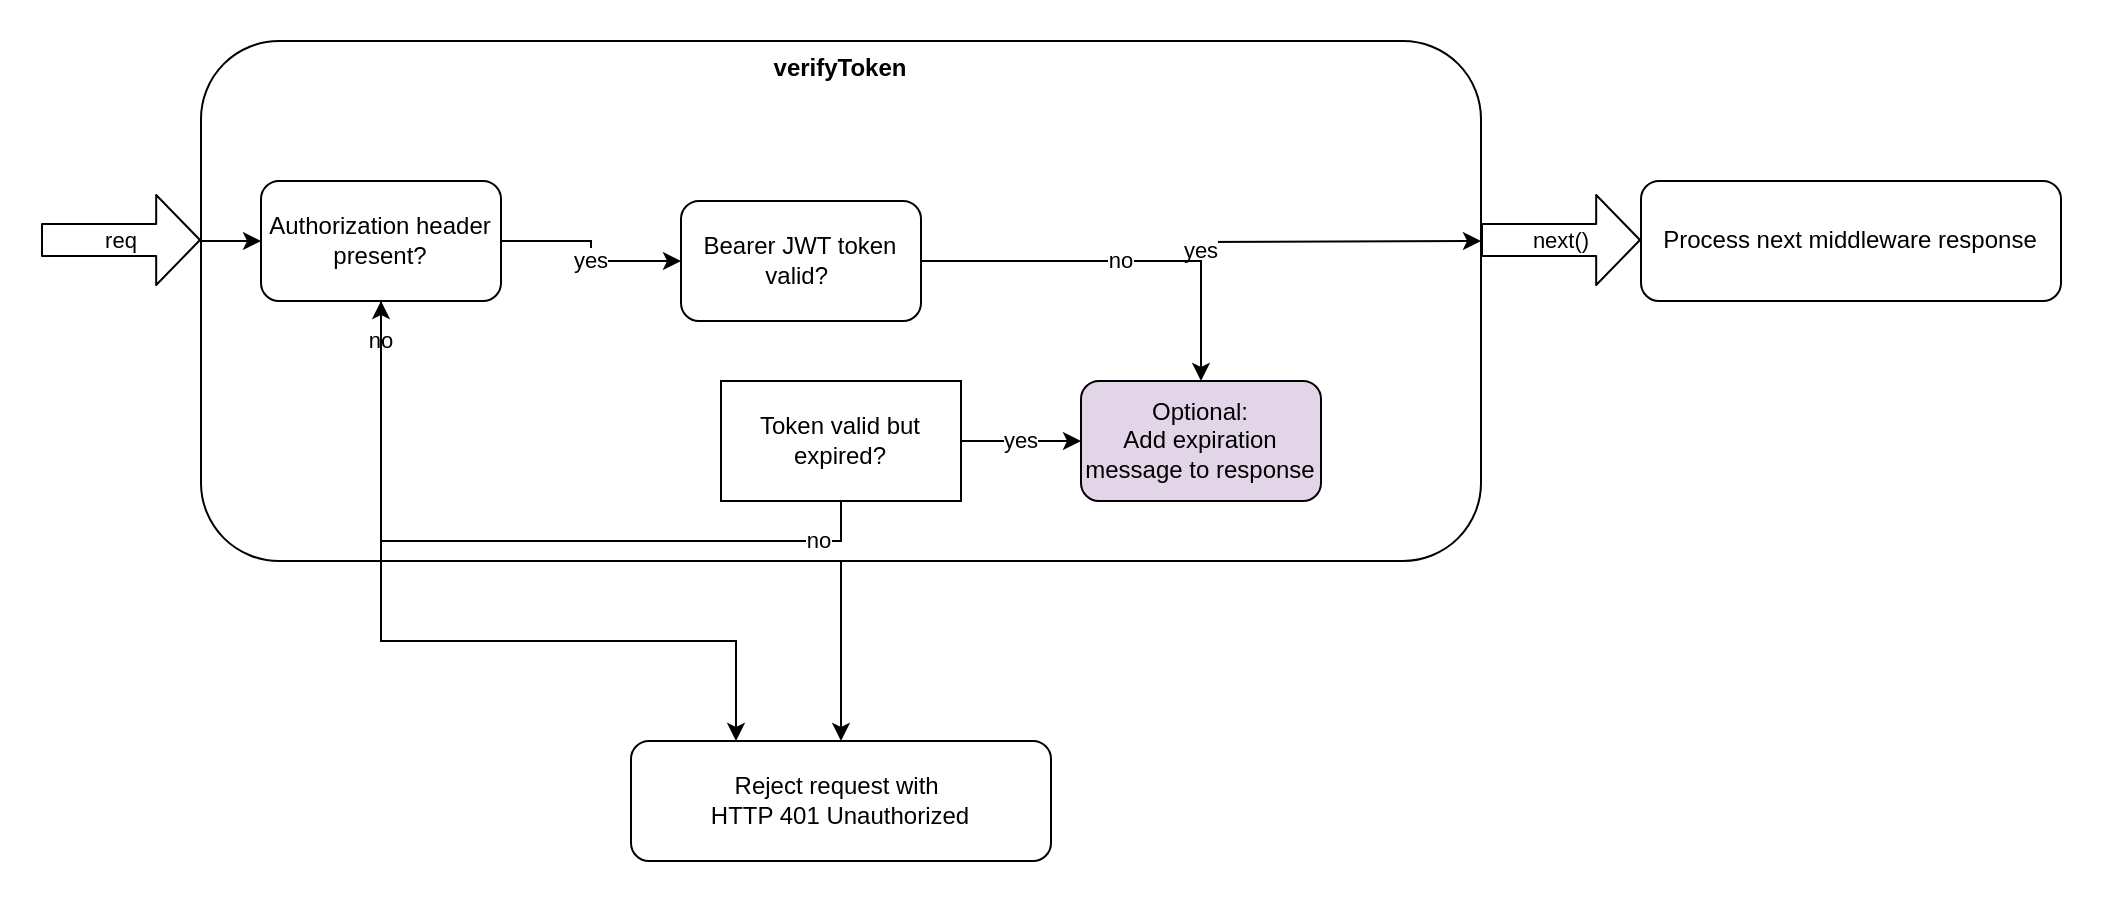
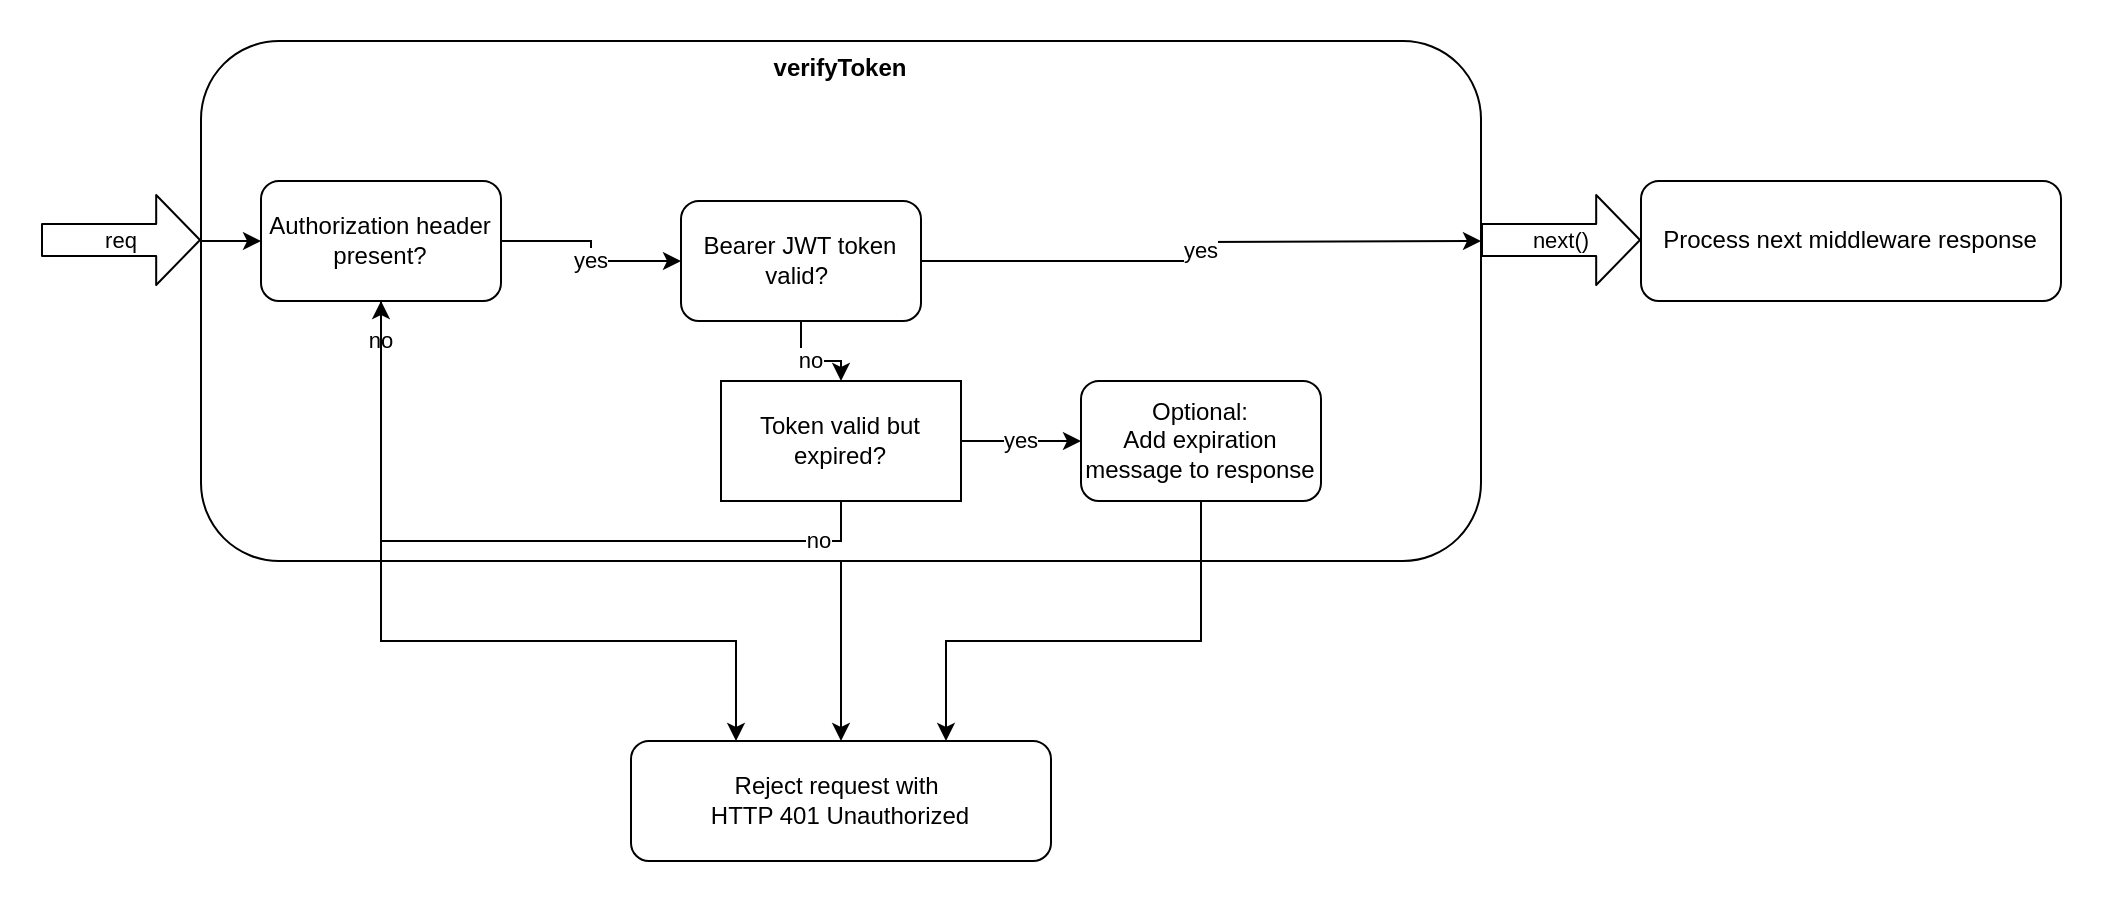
(1201, 316) -> (803, 361)
(1201, 441) -> (1201, 441)
none -> (1100, 641)
